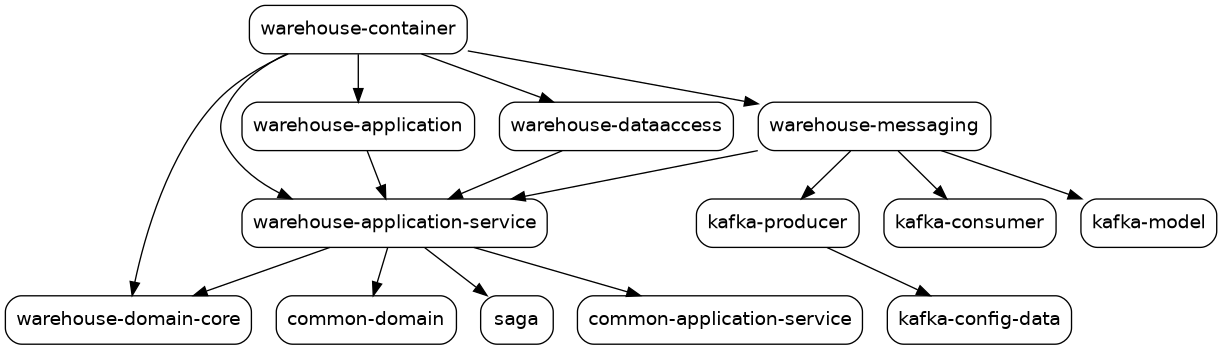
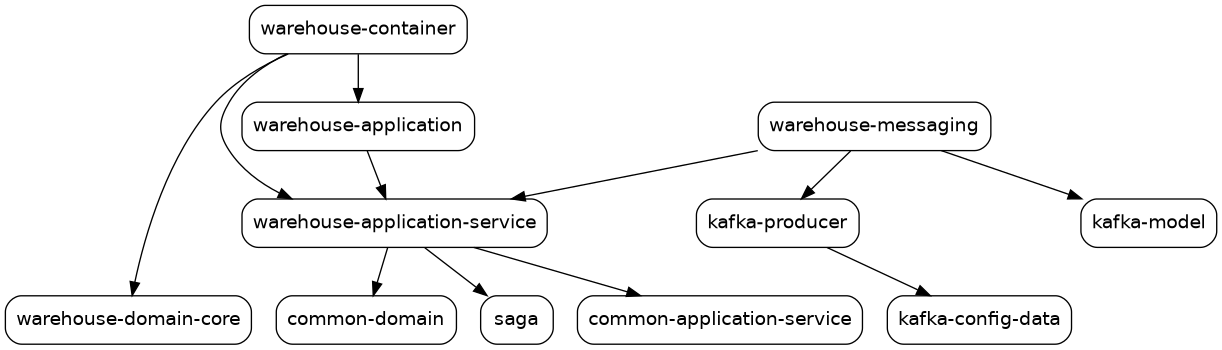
(606, 76) -> none
(616, 126) -> none
(970, 223) -> none
(268, 269) -> none
